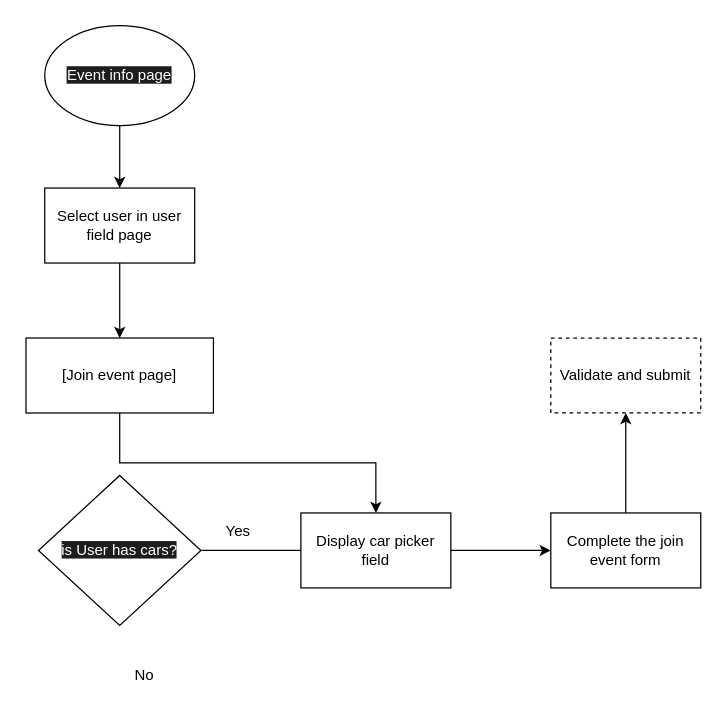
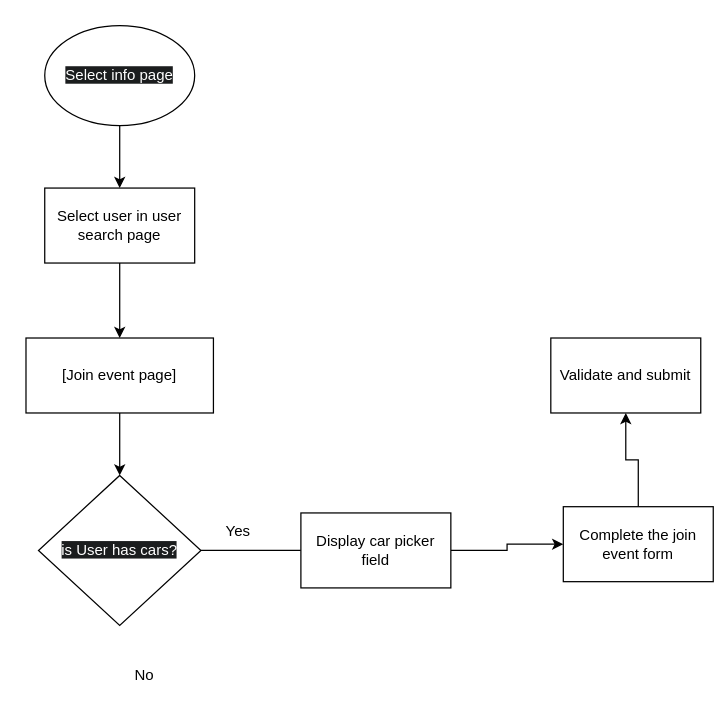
(119, 76) -> (119, 76)
(119, 226) -> (119, 226)
(626, 376) -> (626, 376)
(267, 463) -> (119, 464)
(626, 551) -> (638, 544)
